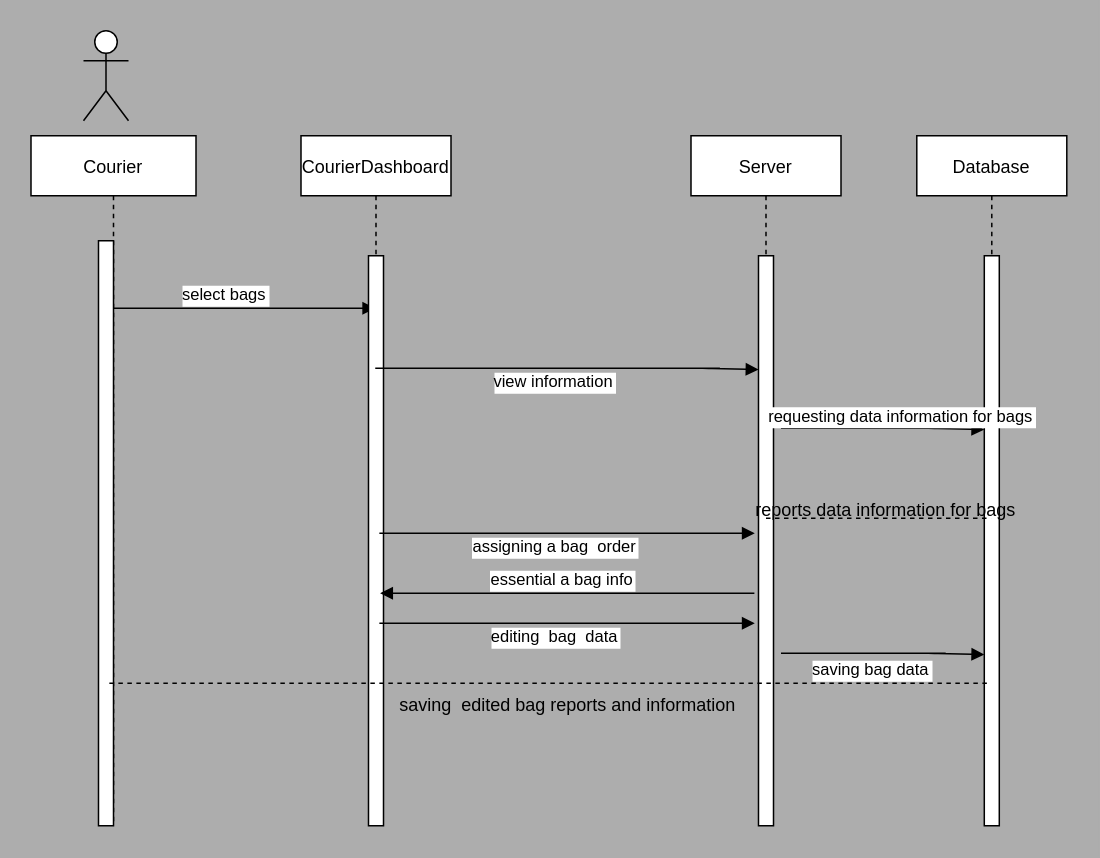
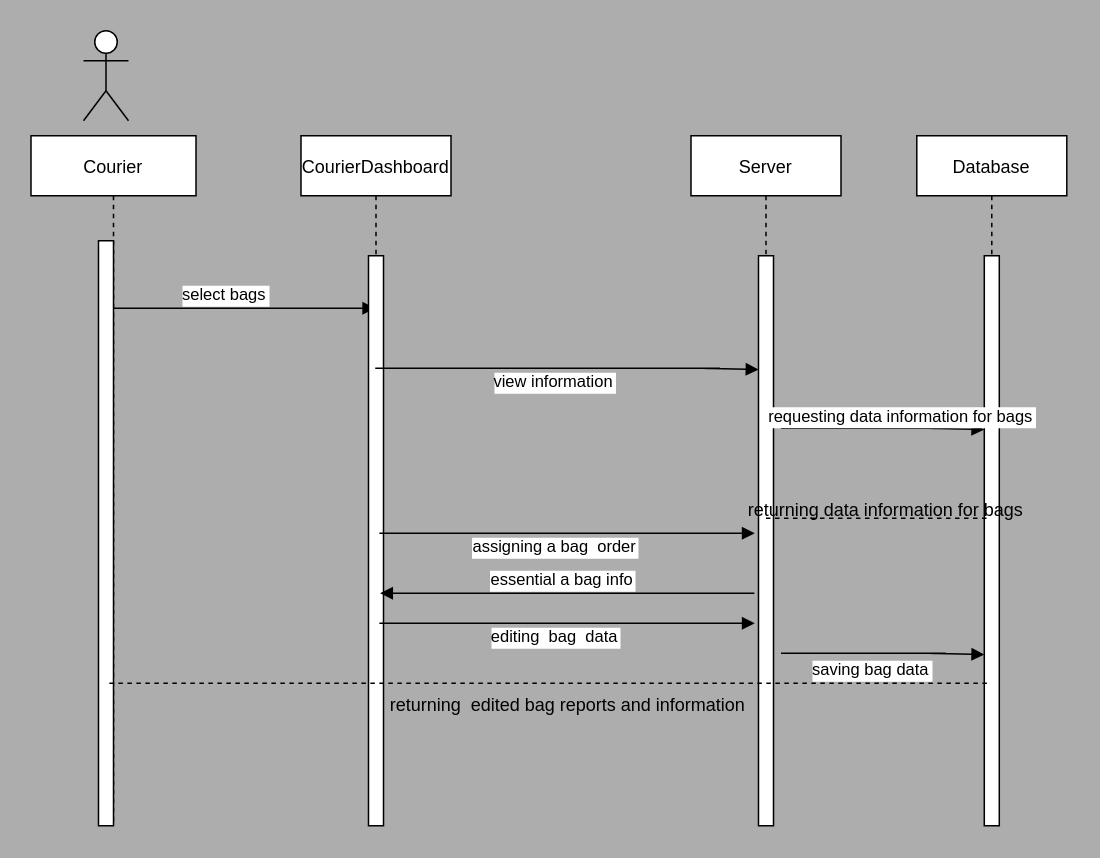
(886, 511) -> (886, 511)
(568, 706) -> (568, 706)
